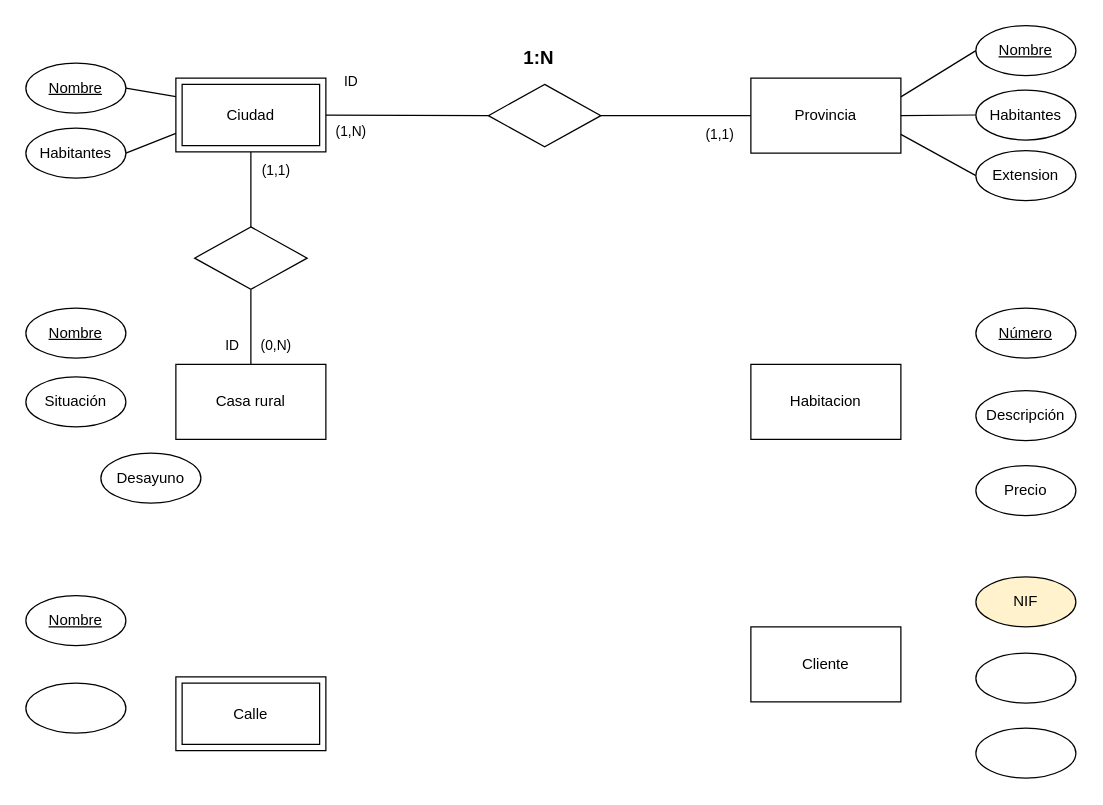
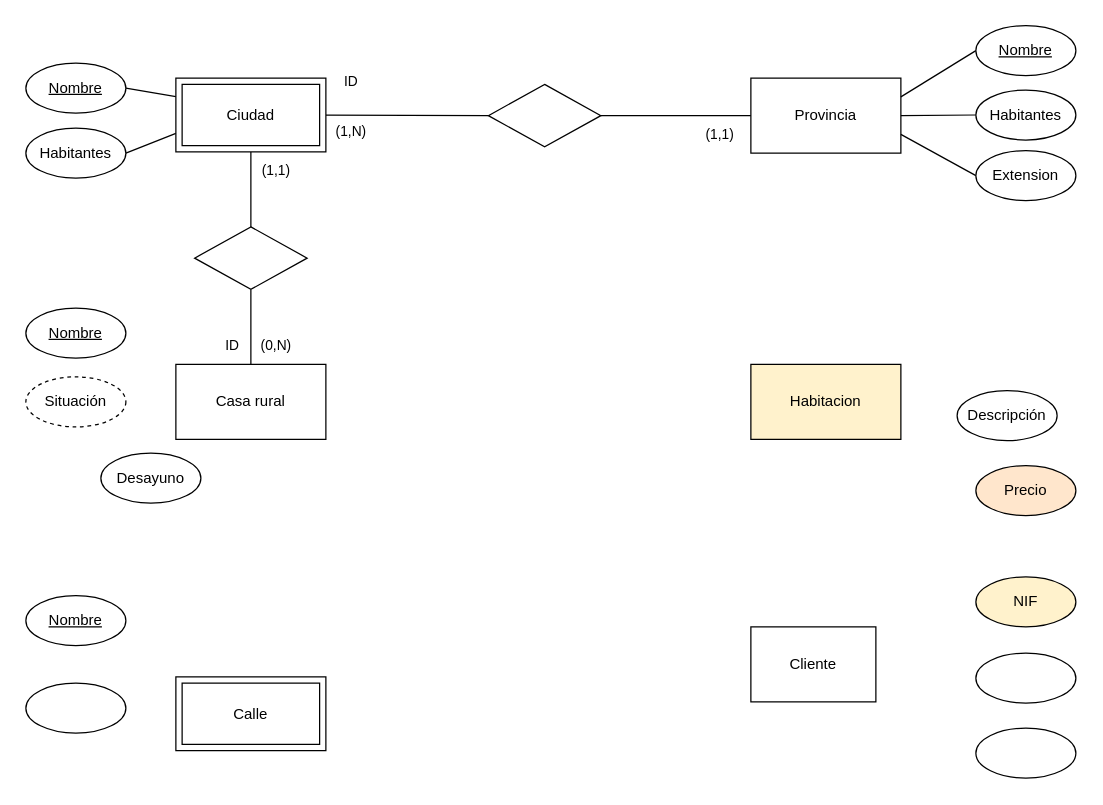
(538, 57) -> none
(1026, 333) -> none
(76, 402) -> (76, 402)
(826, 402) -> (826, 402)
(1026, 416) -> (1007, 416)
(1026, 491) -> (1026, 491)
(826, 664) -> (813, 664)
